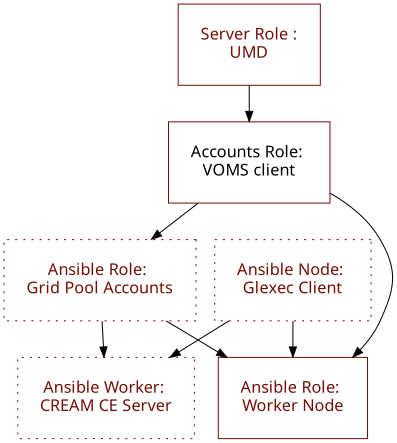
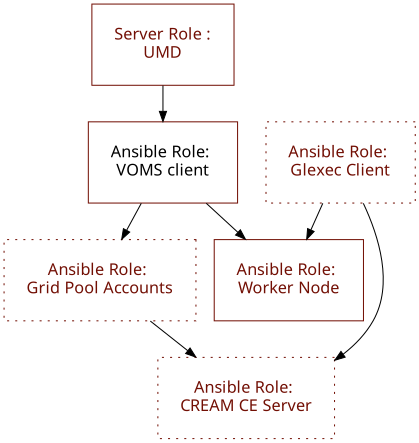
(249, 162) -> (163, 162)
(293, 280) -> (341, 162)
(192, 336) -> none
(106, 398) -> (246, 398)
